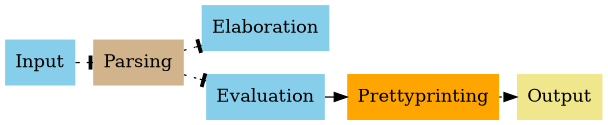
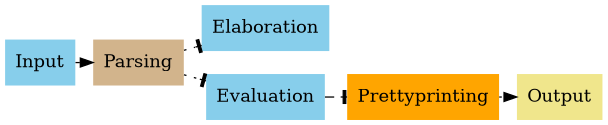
(78, 63) -> (78, 63)
(330, 97) -> (330, 97)
